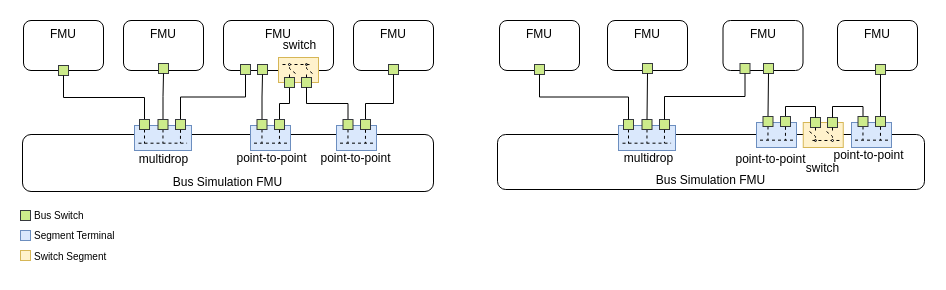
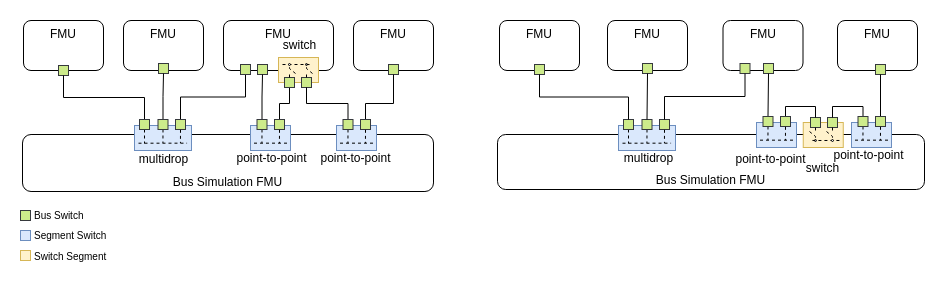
(75, 236) -> (71, 236)
